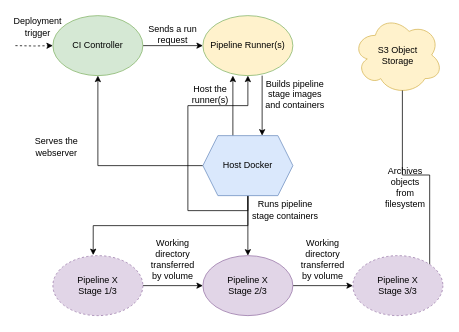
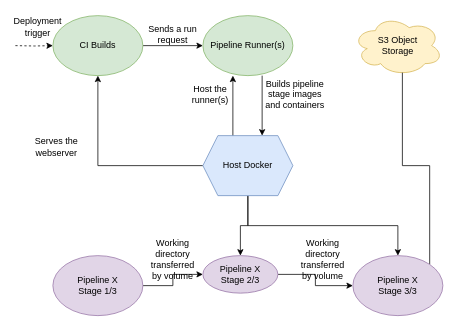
(98, 45) -> (98, 45)
(248, 45) -> (248, 45)
(398, 55) -> (398, 45)
(218, 105) -> (325, 225)
(405, 187) -> none
(285, 210) -> none
(153, 225) -> none
(98, 285) -> (98, 285)
(248, 285) -> (240, 274)
(398, 285) -> (398, 285)
